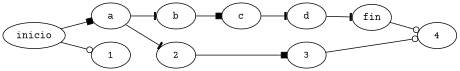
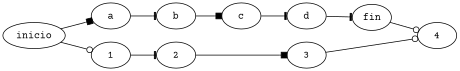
(142, 35) -> (142, 55)
